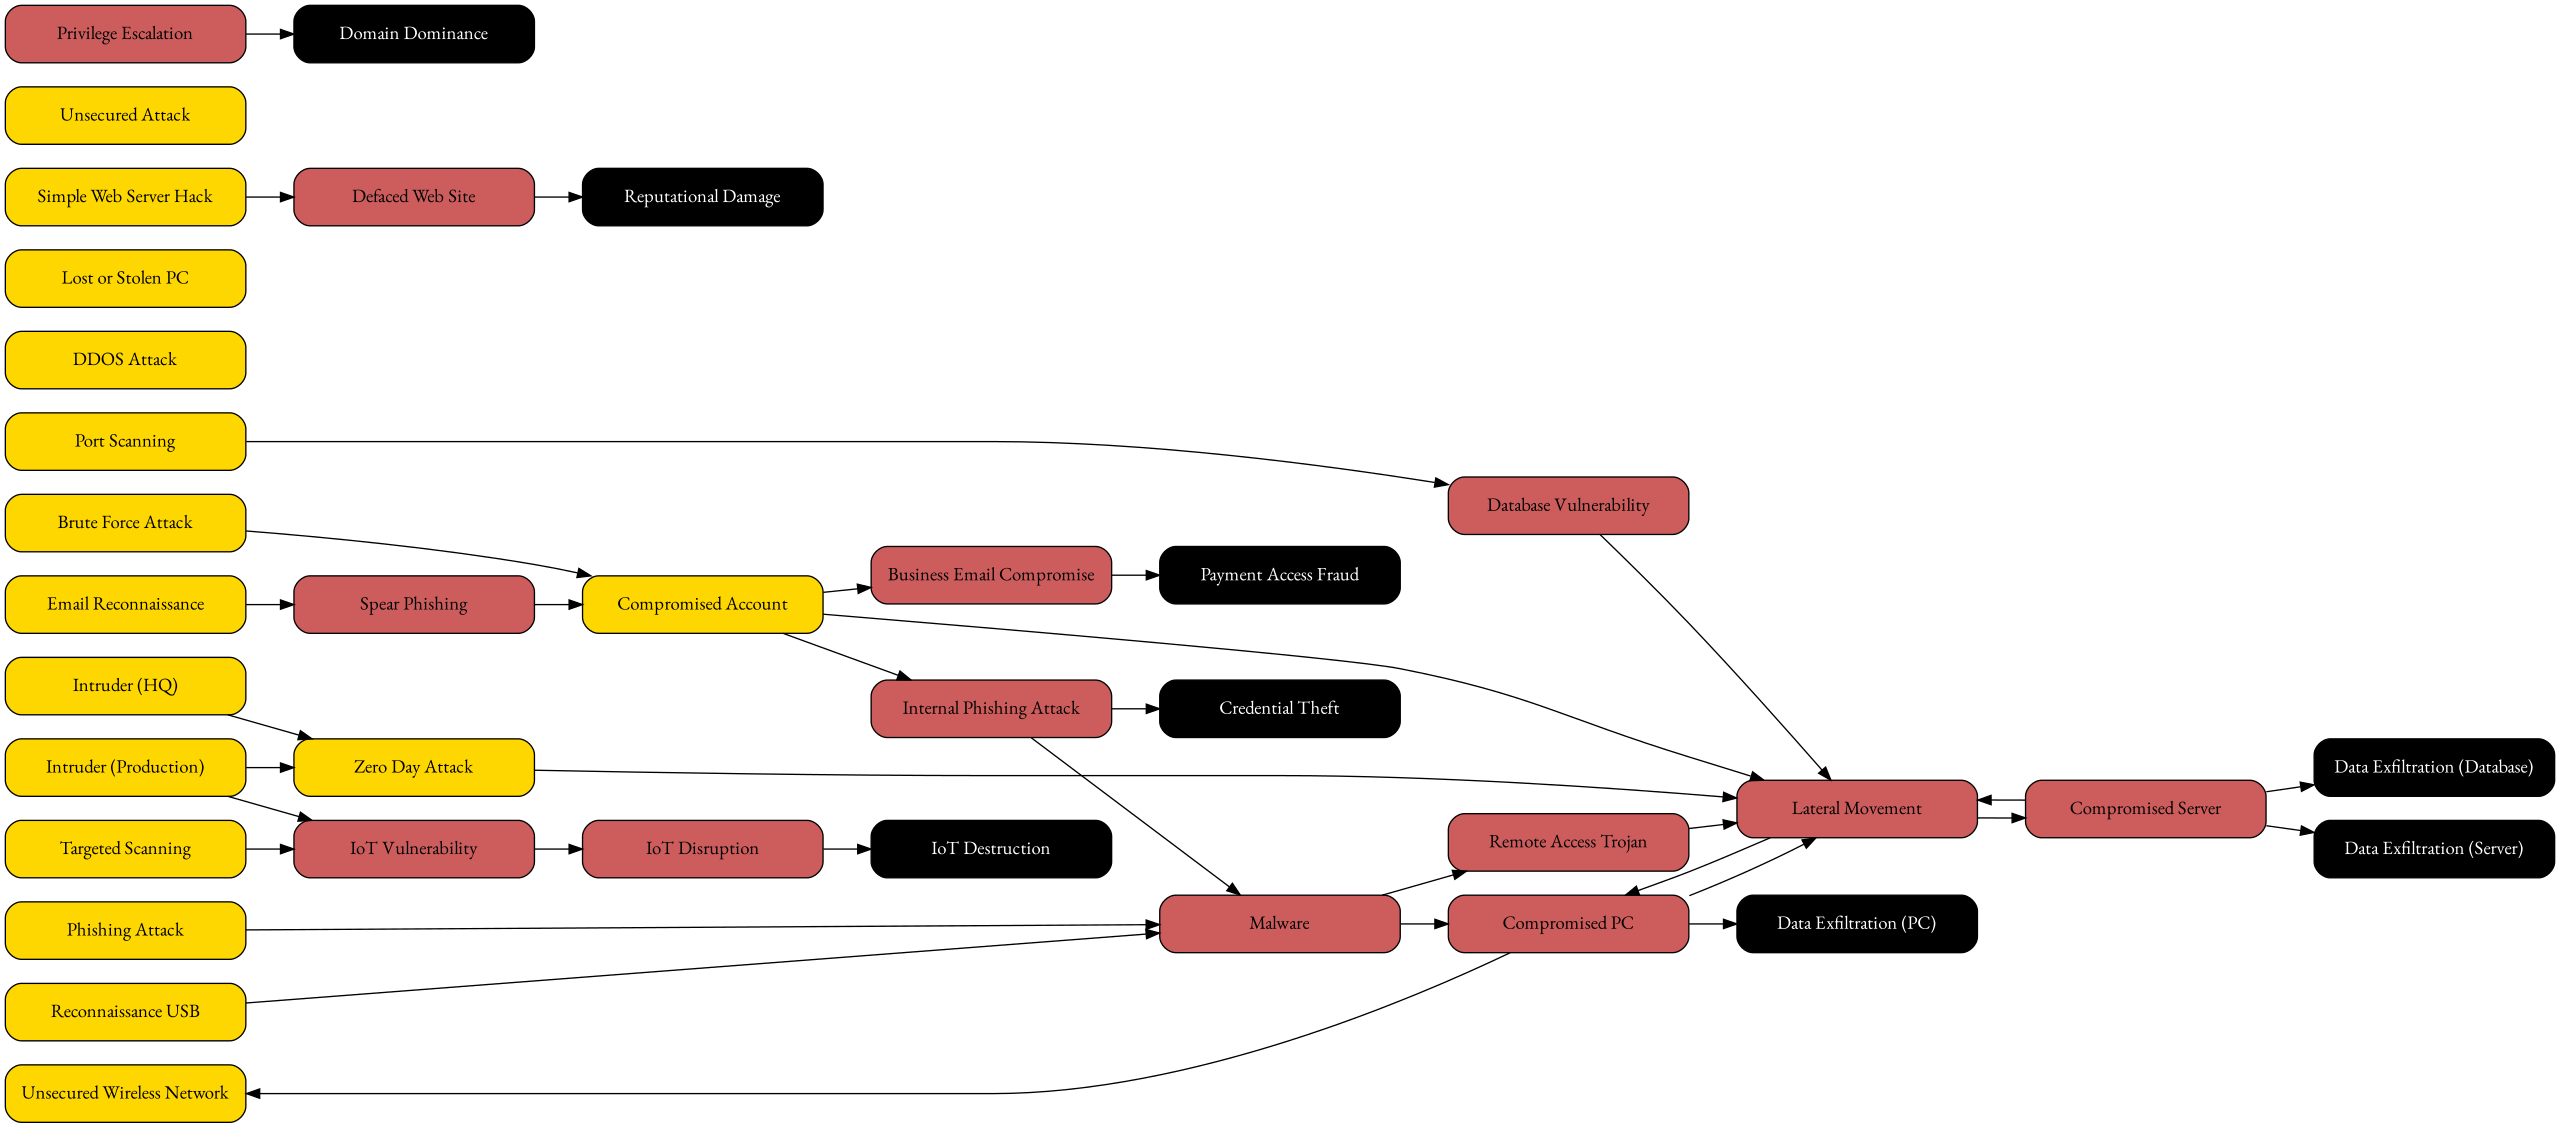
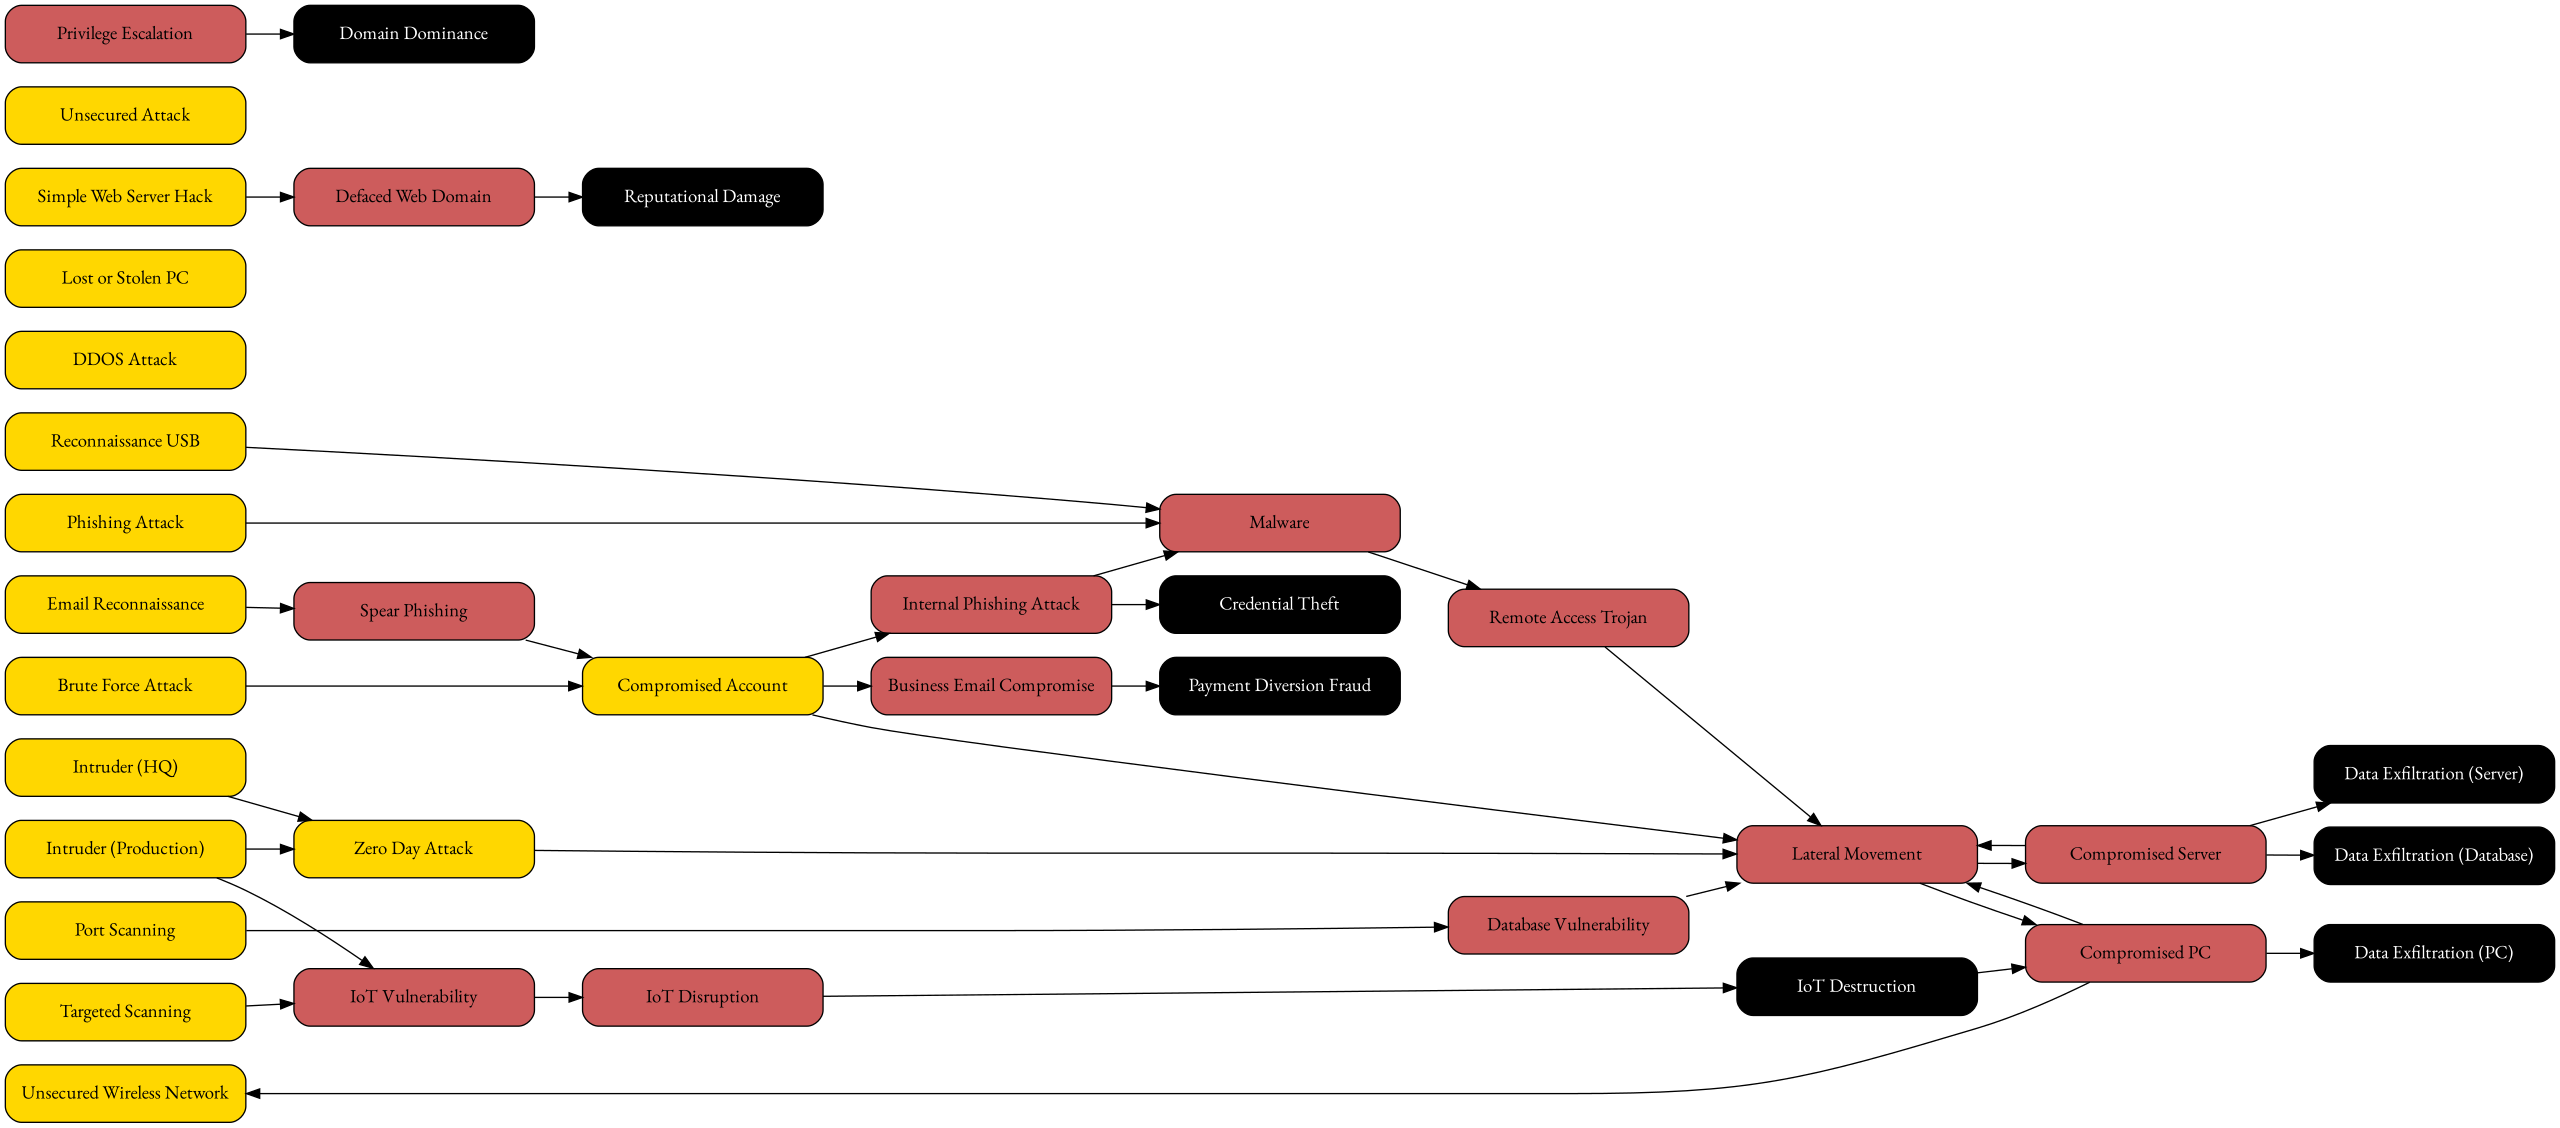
(414, 197) -> (414, 197)
(1280, 575) -> (1280, 686)
(1418, 924) -> (1995, 971)
